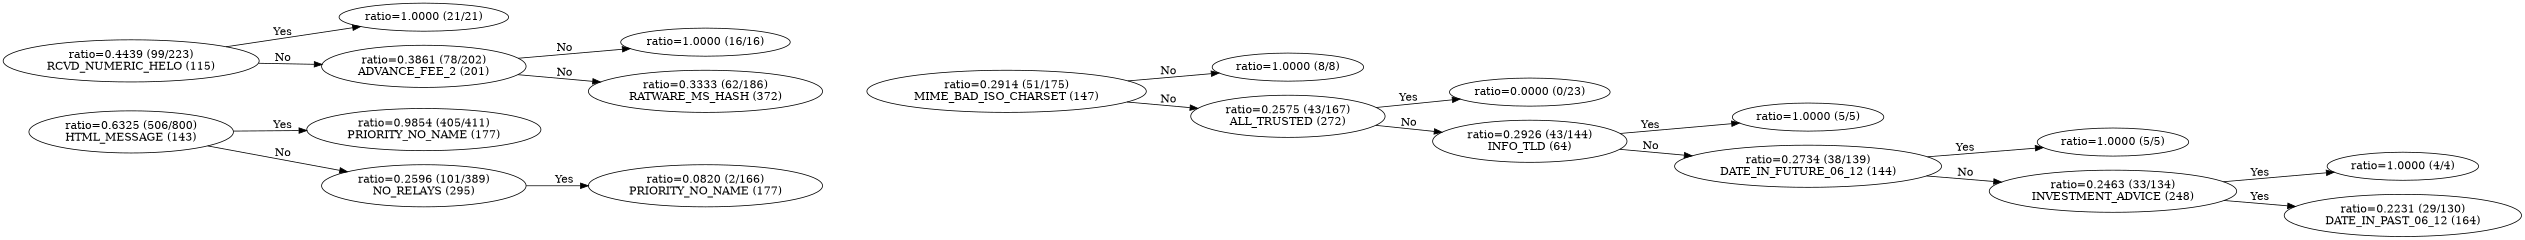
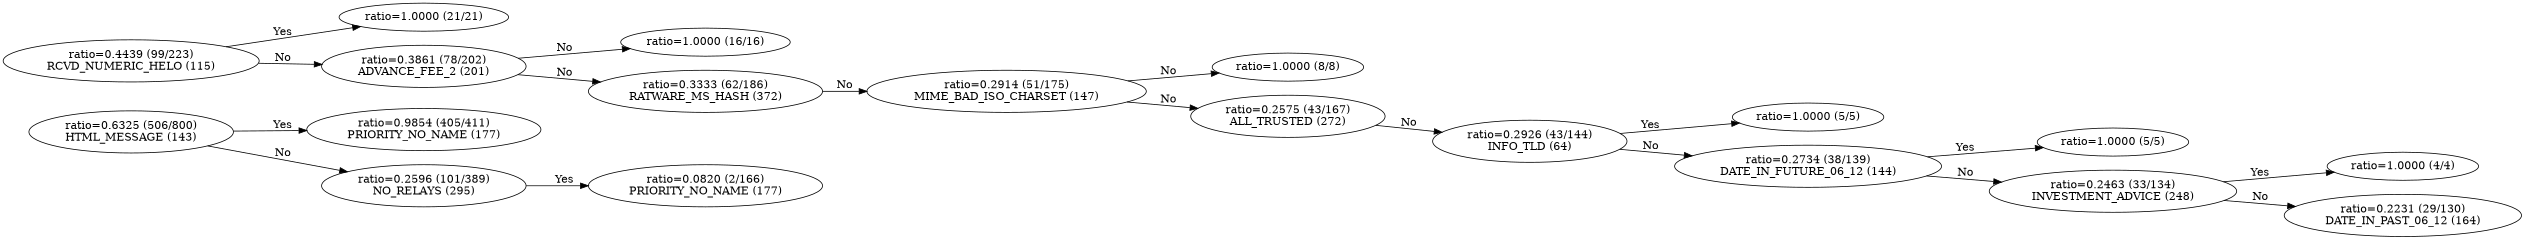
none -> (841, 91)
(1530, 92) -> none
(2260, 197) -> (2260, 197)
